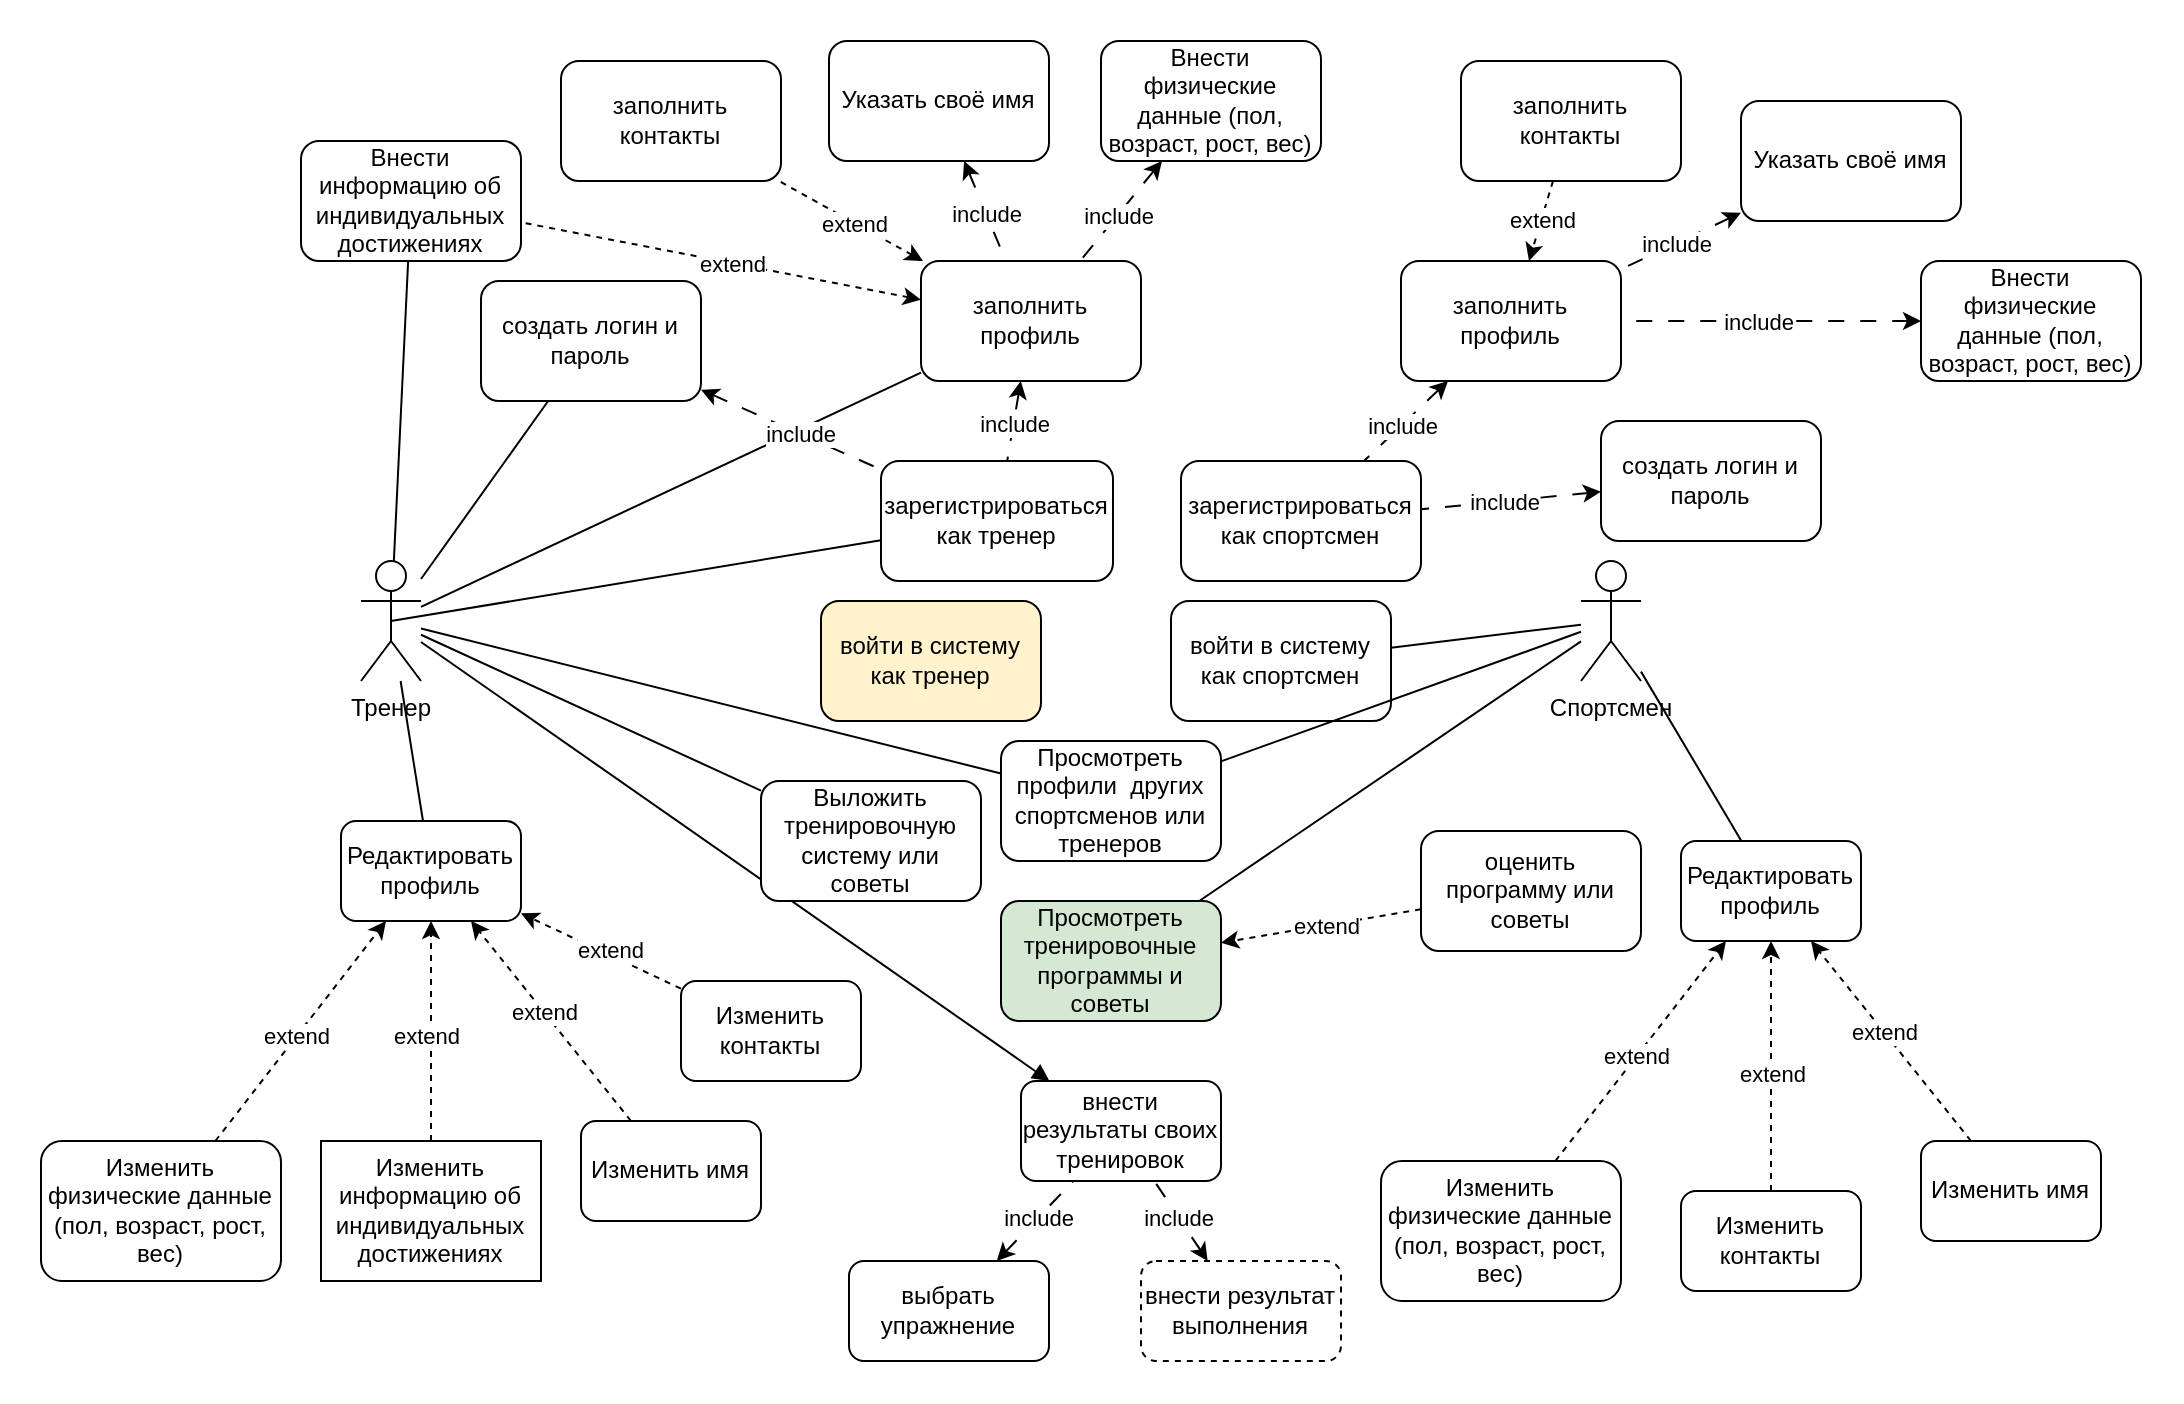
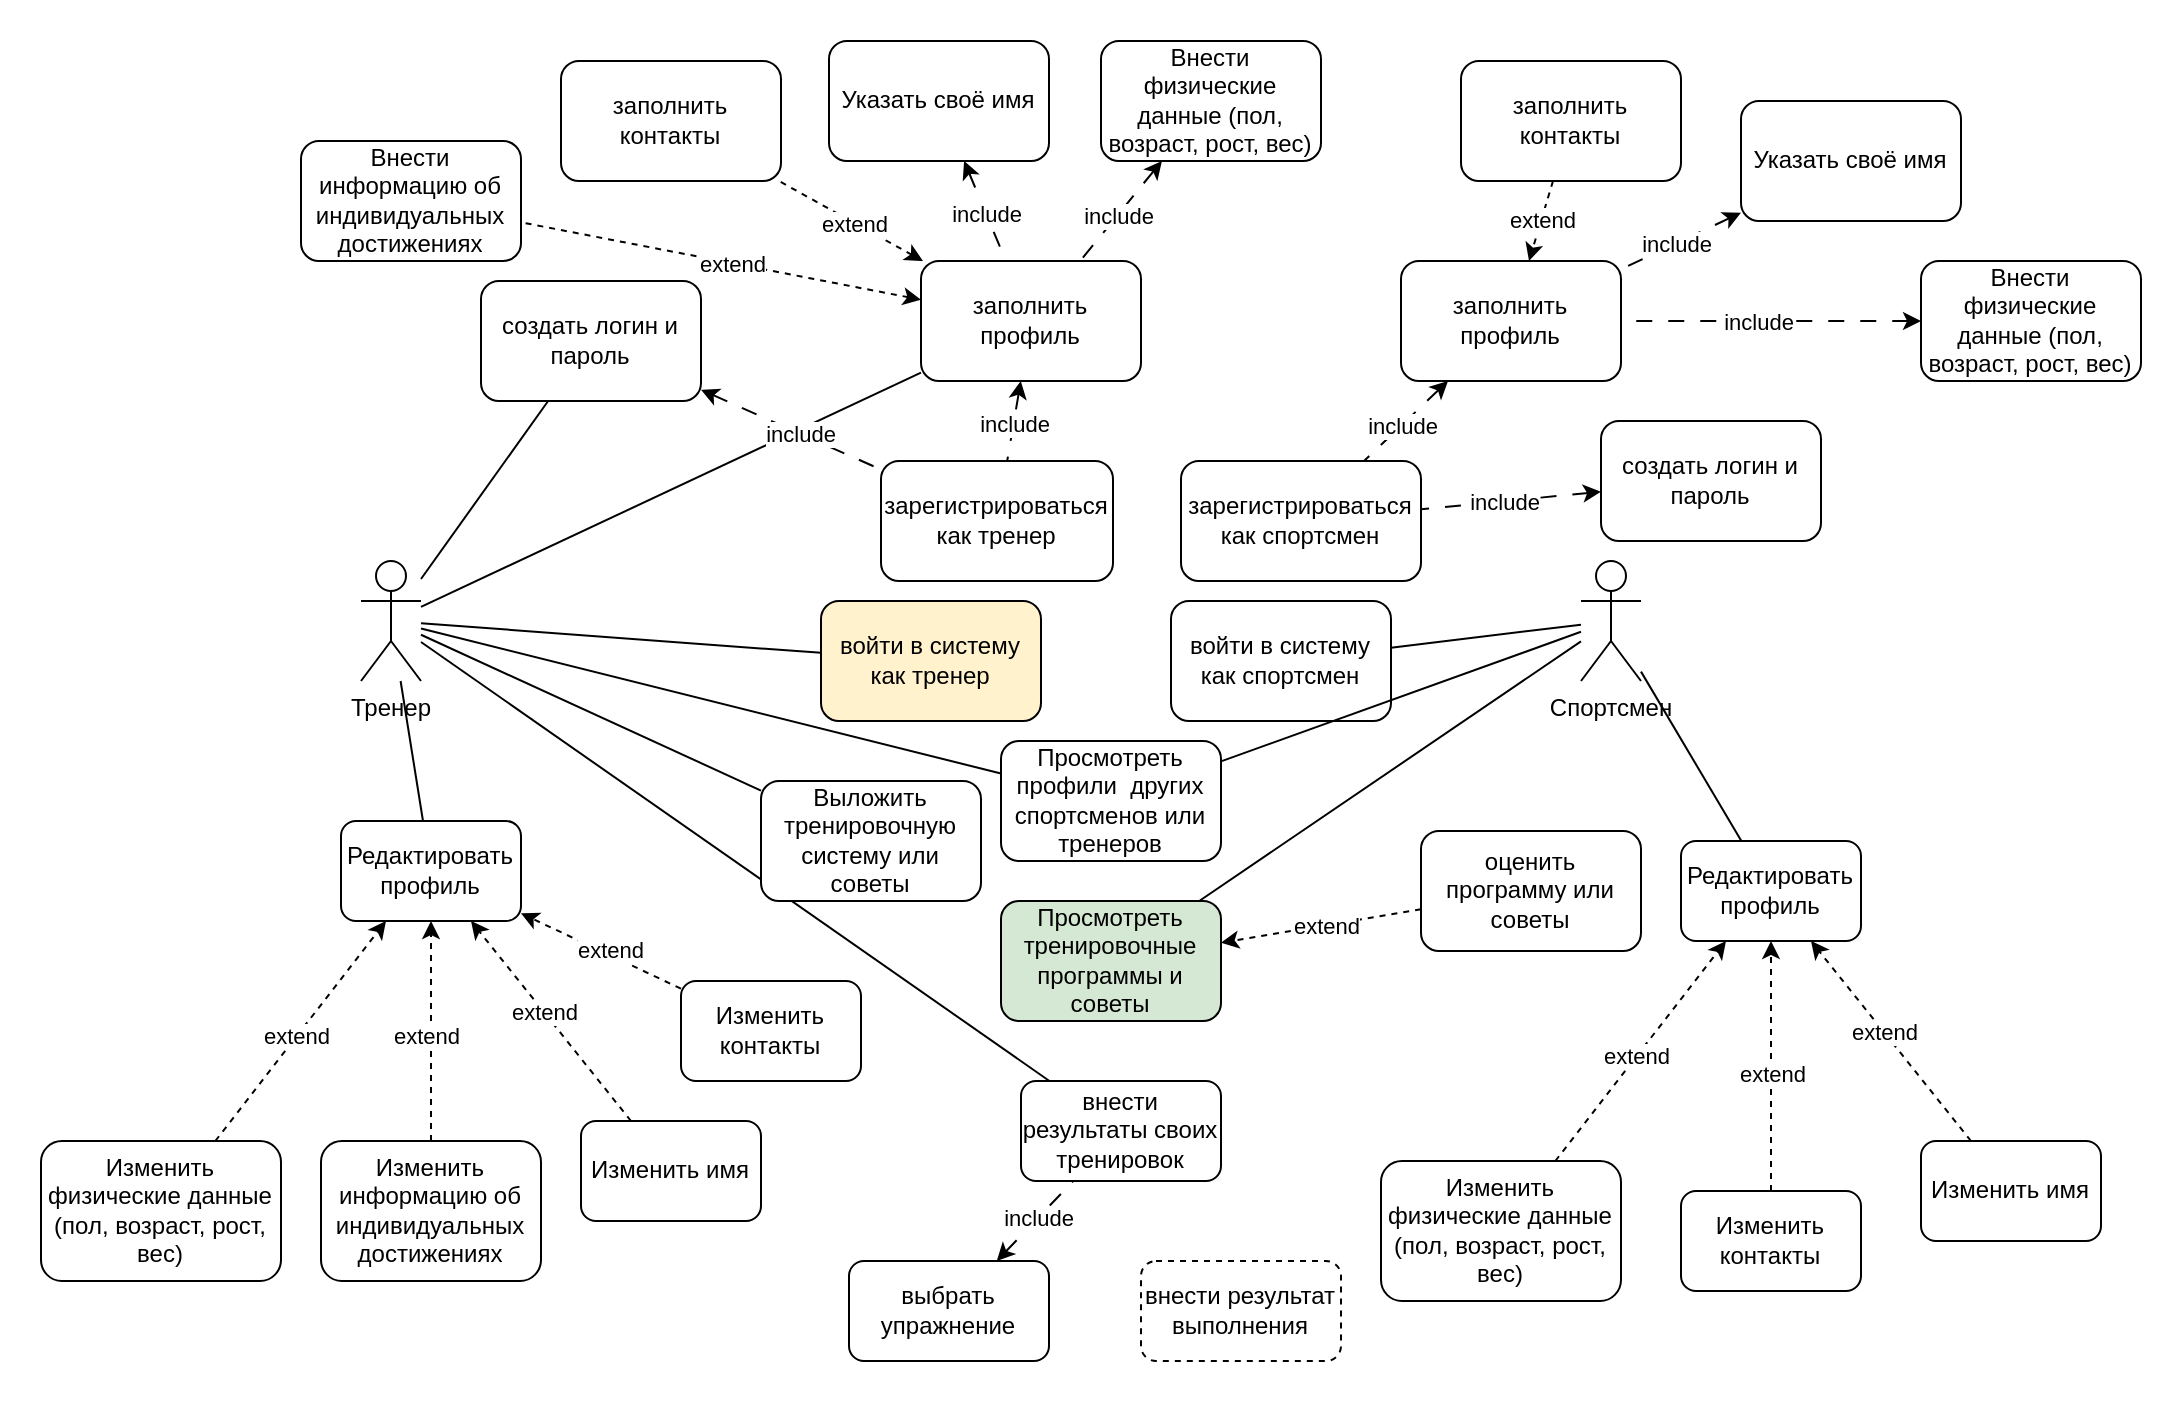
(401, 411) -> (621, 638)
(646, 579) -> none
(1034, 1071) -> (1040, 1074)
(431, 1211) -> (431, 1211)
(1179, 1218) -> none
